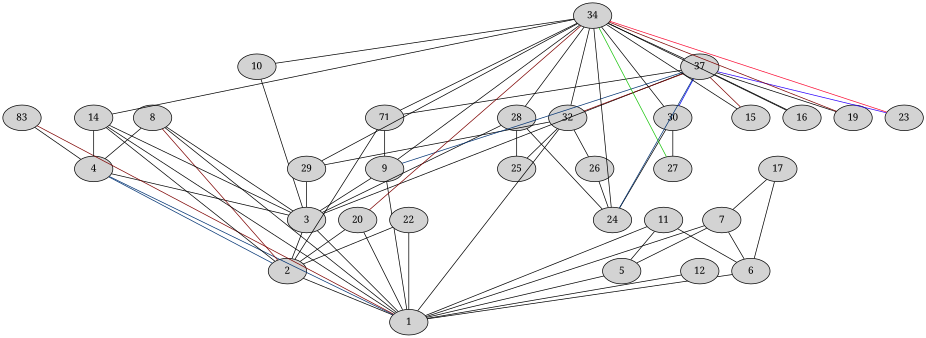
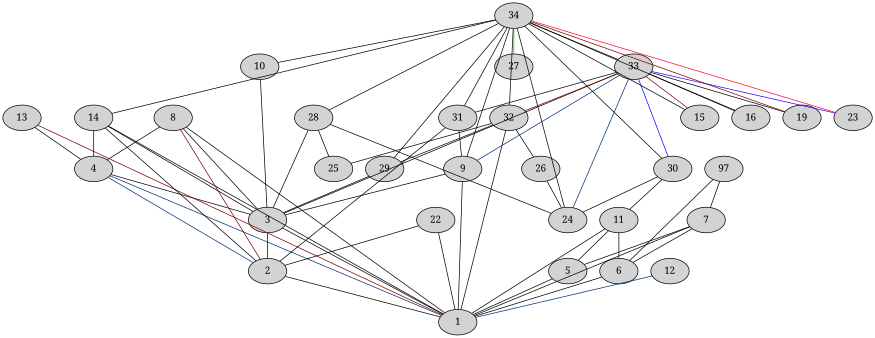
(700, 67) -> (634, 67)
(22, 118) -> (22, 118)
(385, 118) -> (458, 118)
(673, 143) -> (646, 194)
(778, 169) -> (724, 169)
(358, 220) -> none
(580, 292) -> (564, 297)
